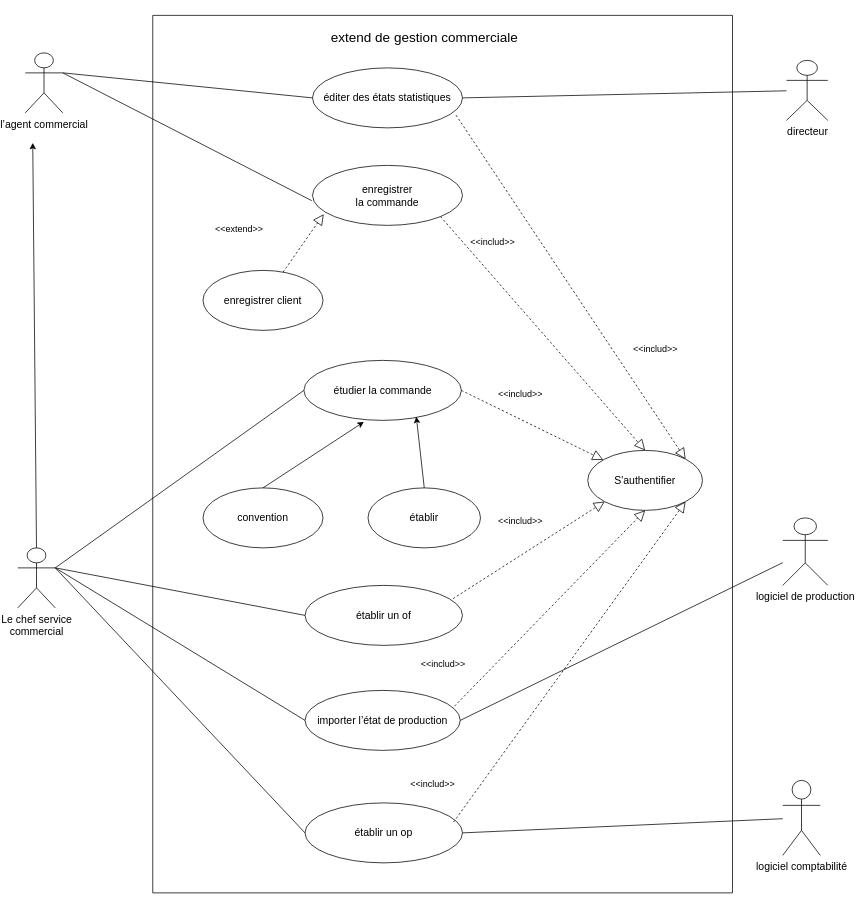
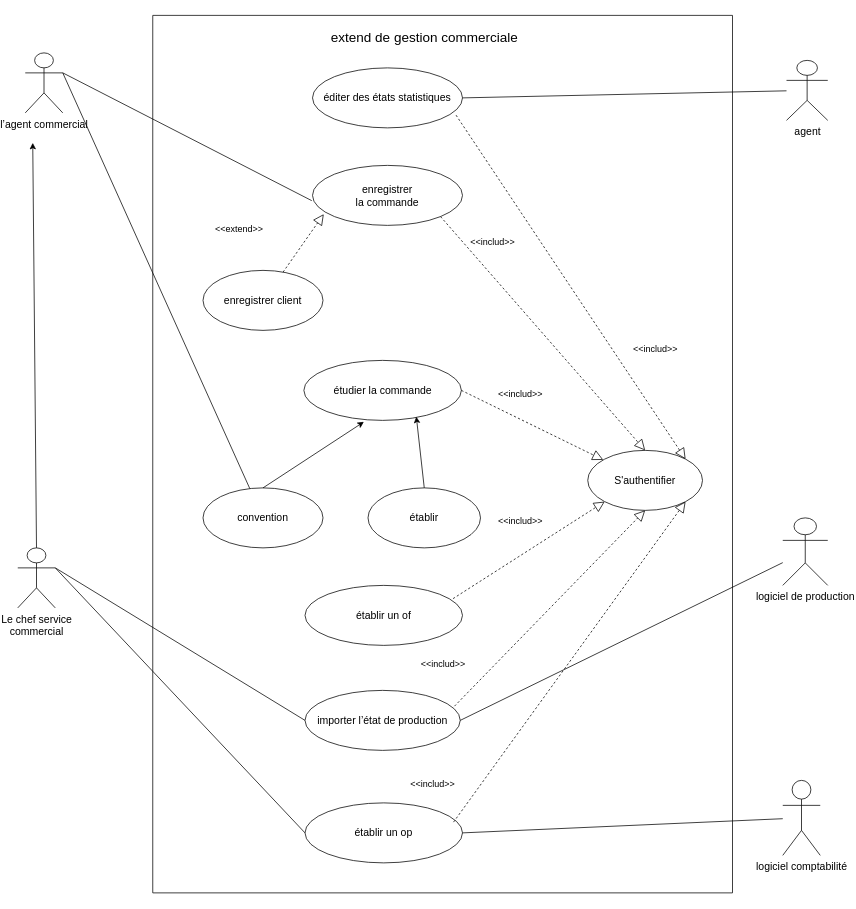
(189, 86) -> (202, 382)
(808, 131) -> (808, 131)
(181, 478) -> none
(183, 592) -> none
